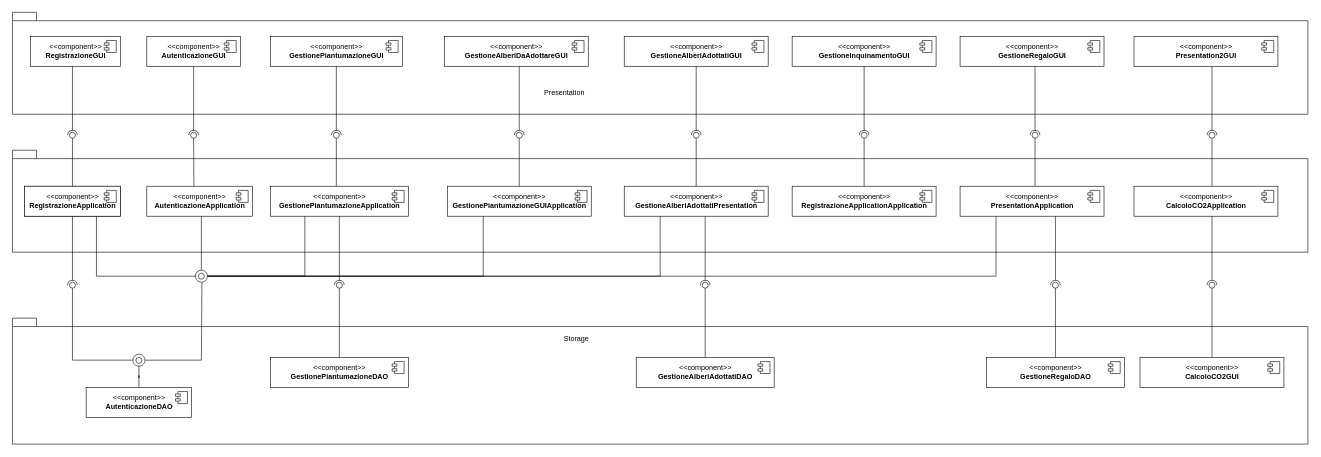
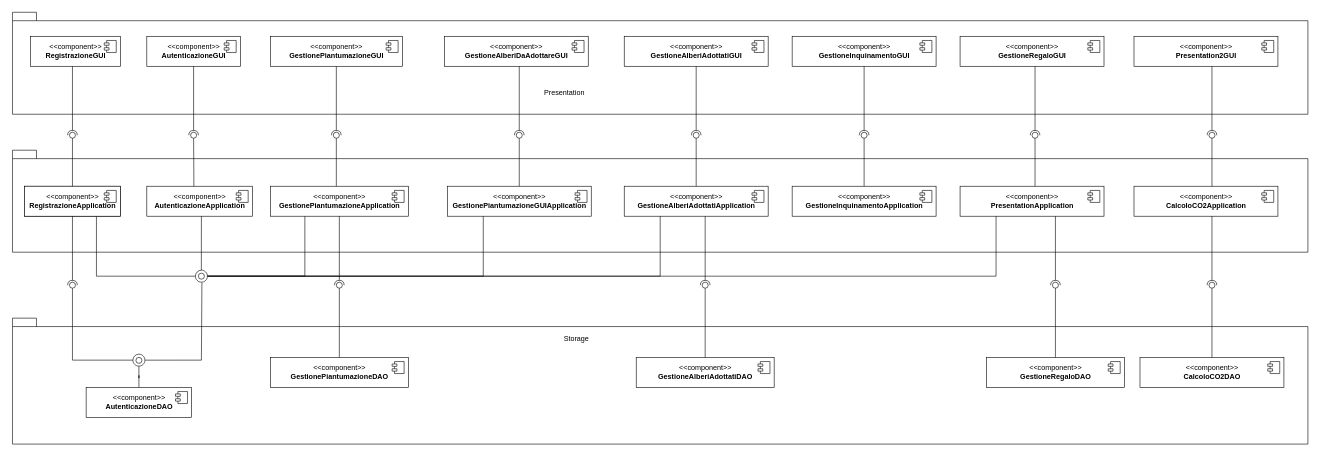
(697, 201) -> (697, 201)
(865, 201) -> (865, 201)
(1213, 372) -> (1213, 372)
